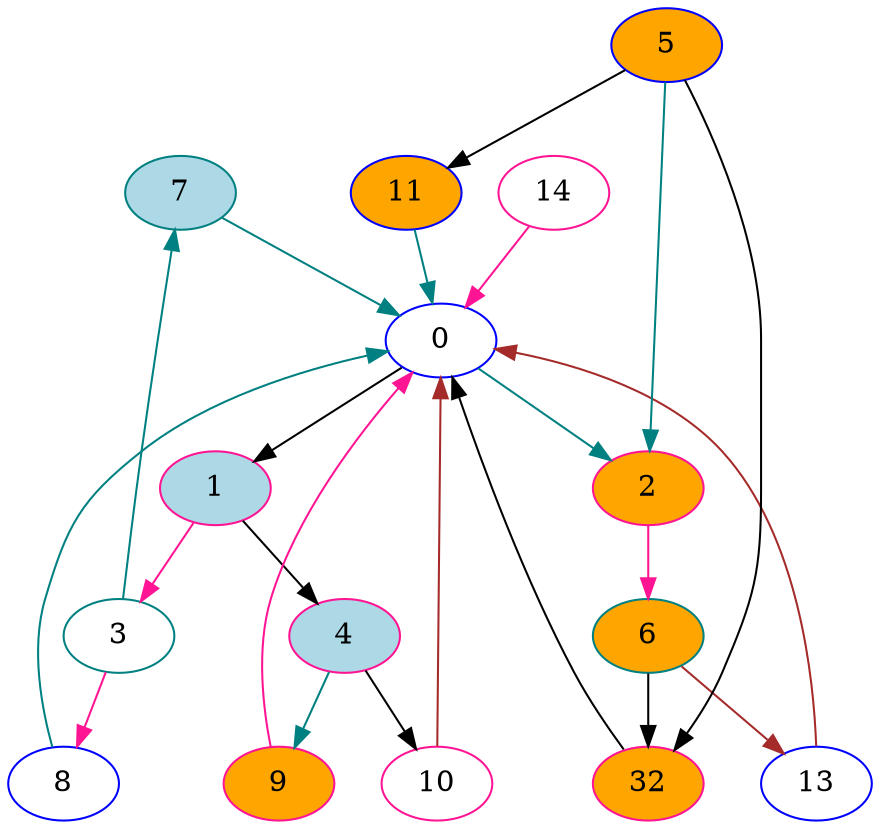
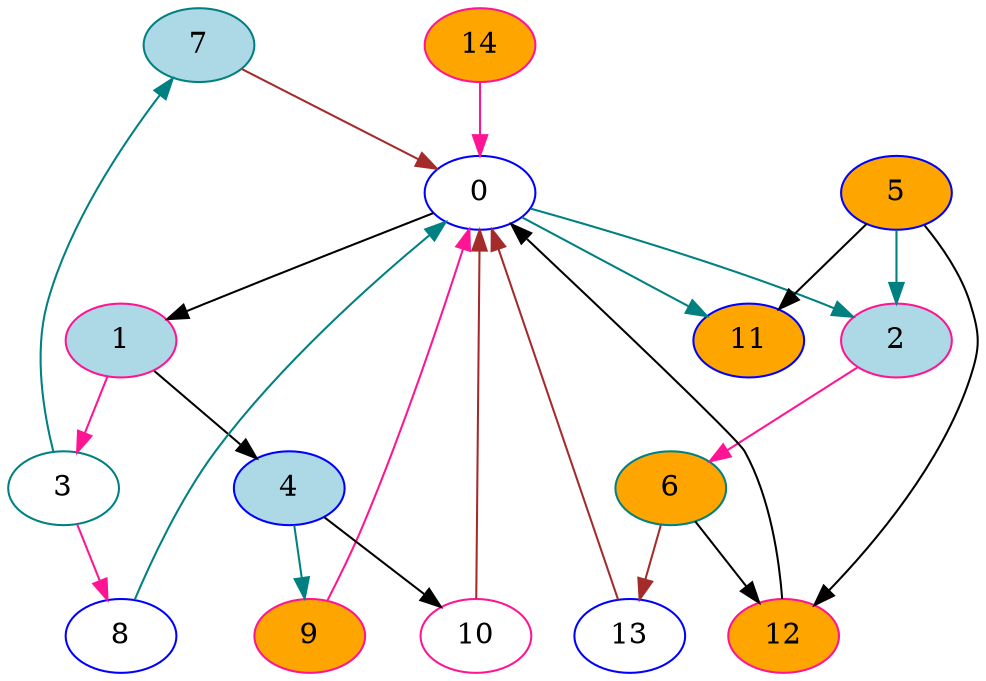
(554, 193) -> (480, 45)
(421, 256) -> (605, 262)
(301, 261) -> (330, 114)
(648, 488) -> (896, 341)
(345, 636) -> (289, 488)
(648, 784) -> (784, 636)
